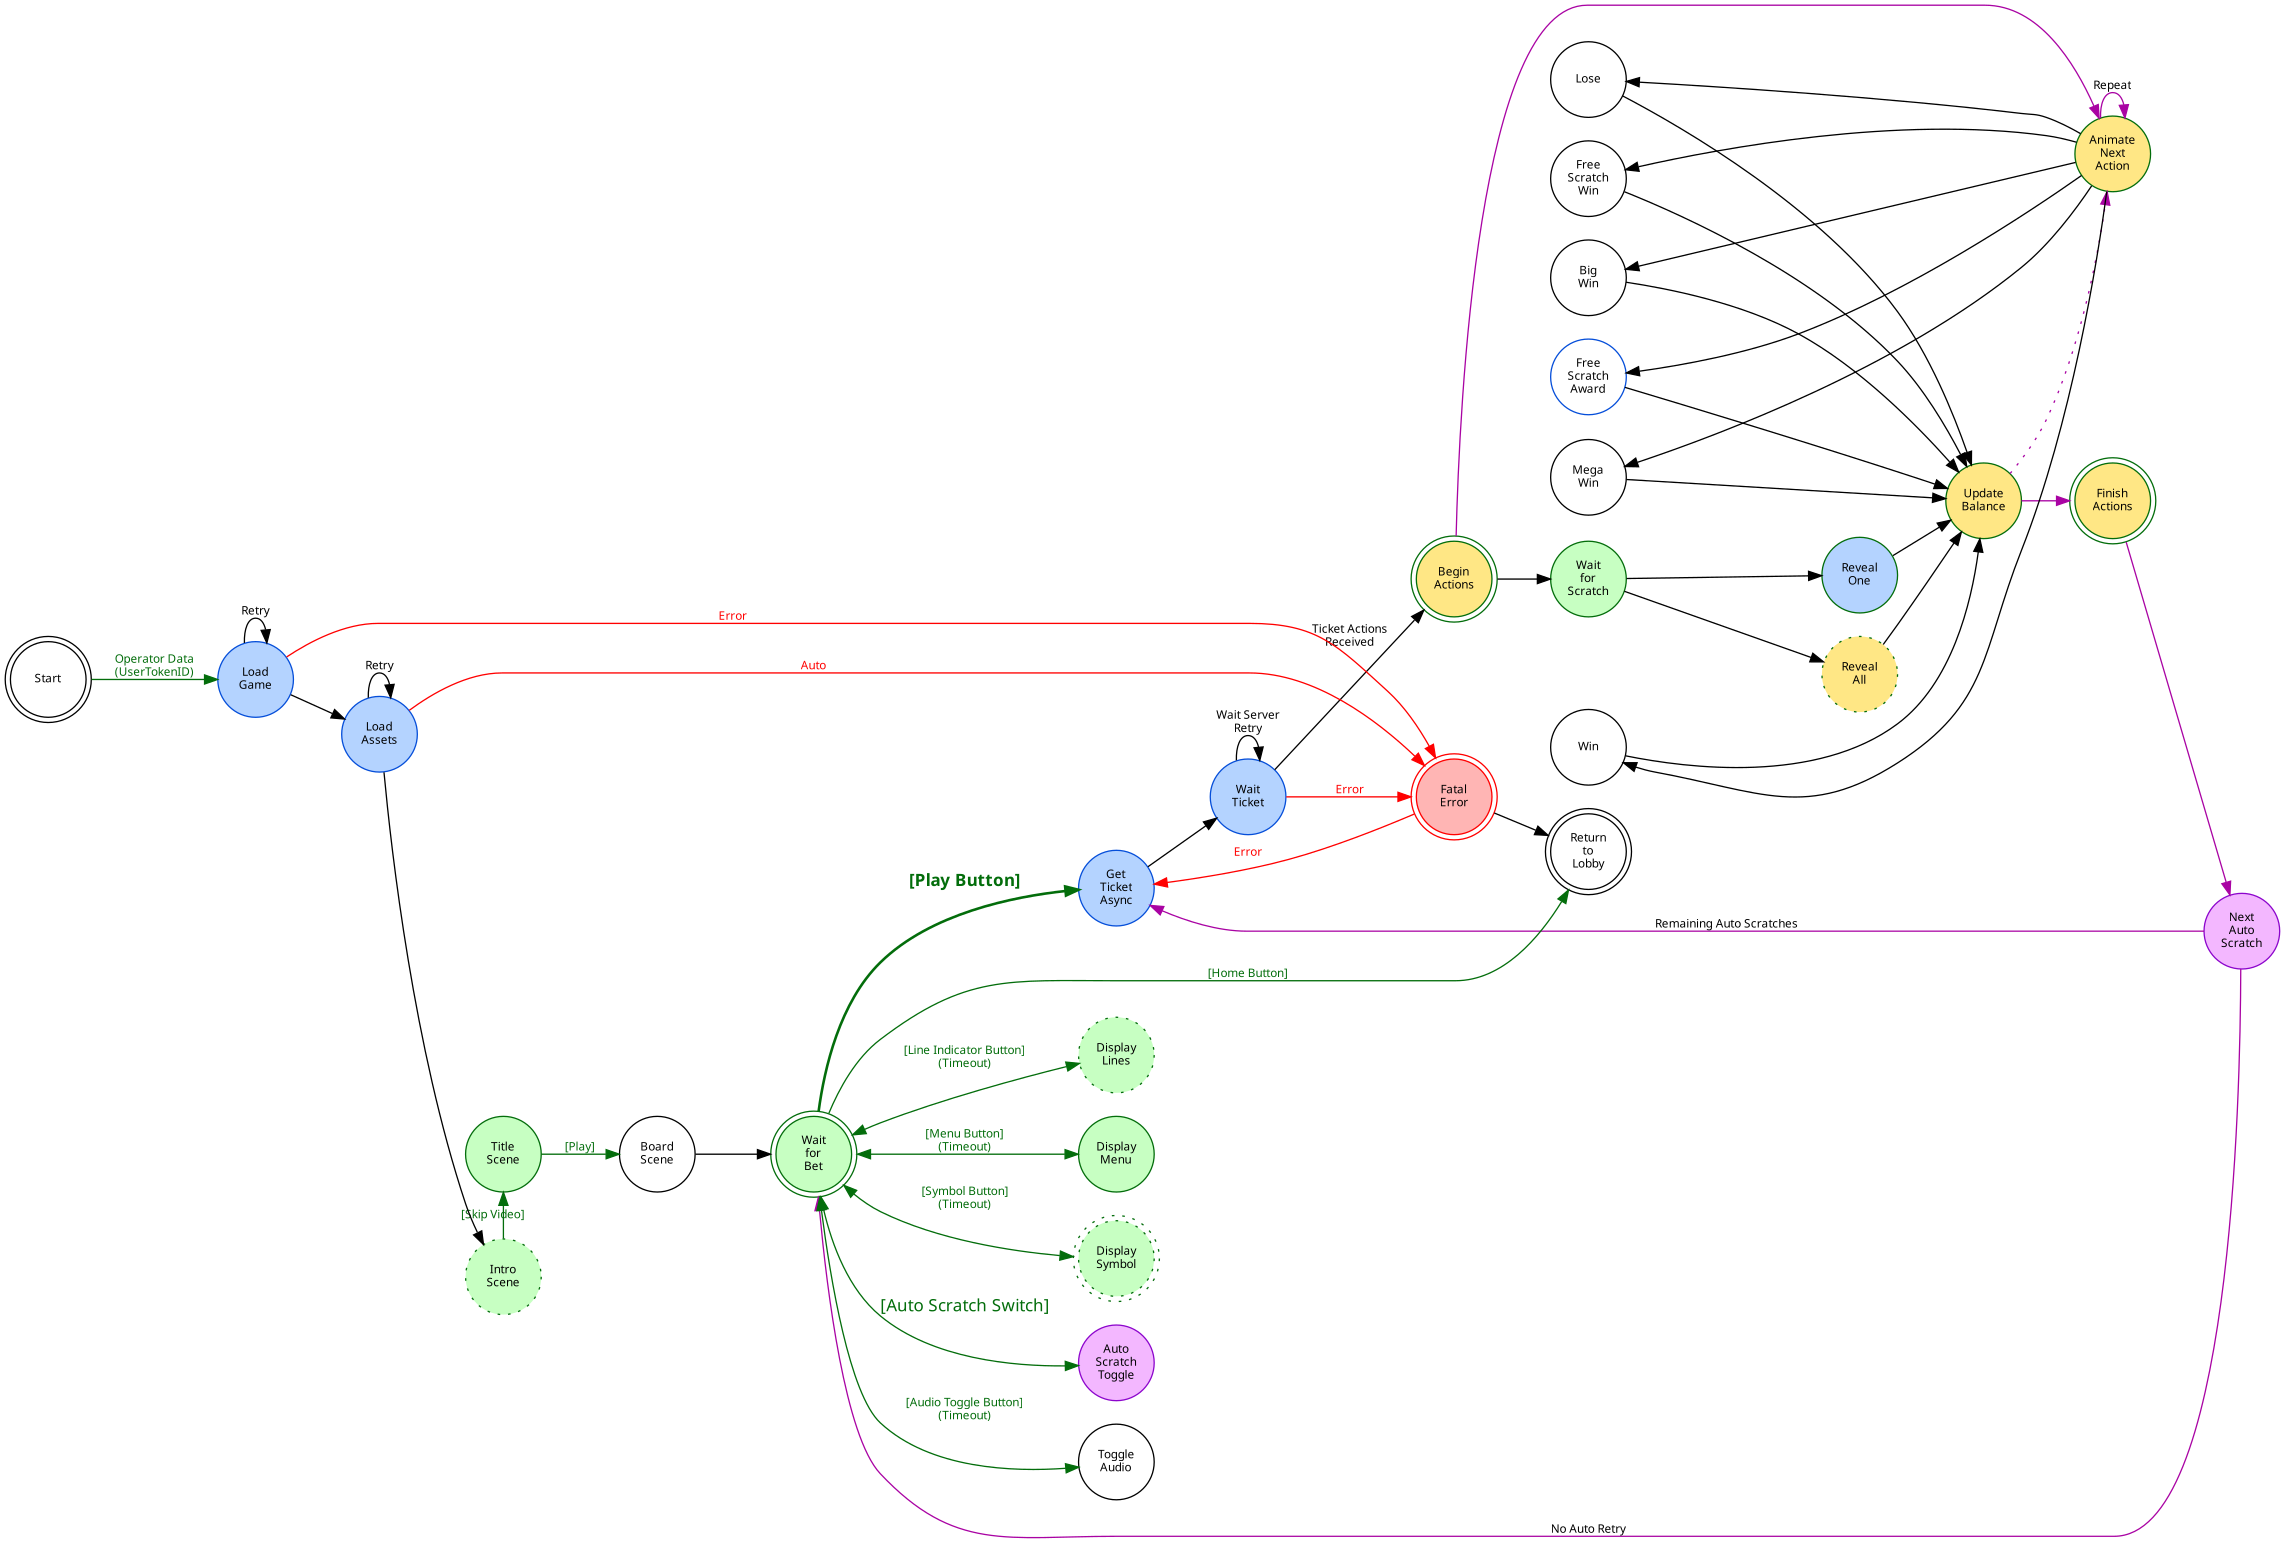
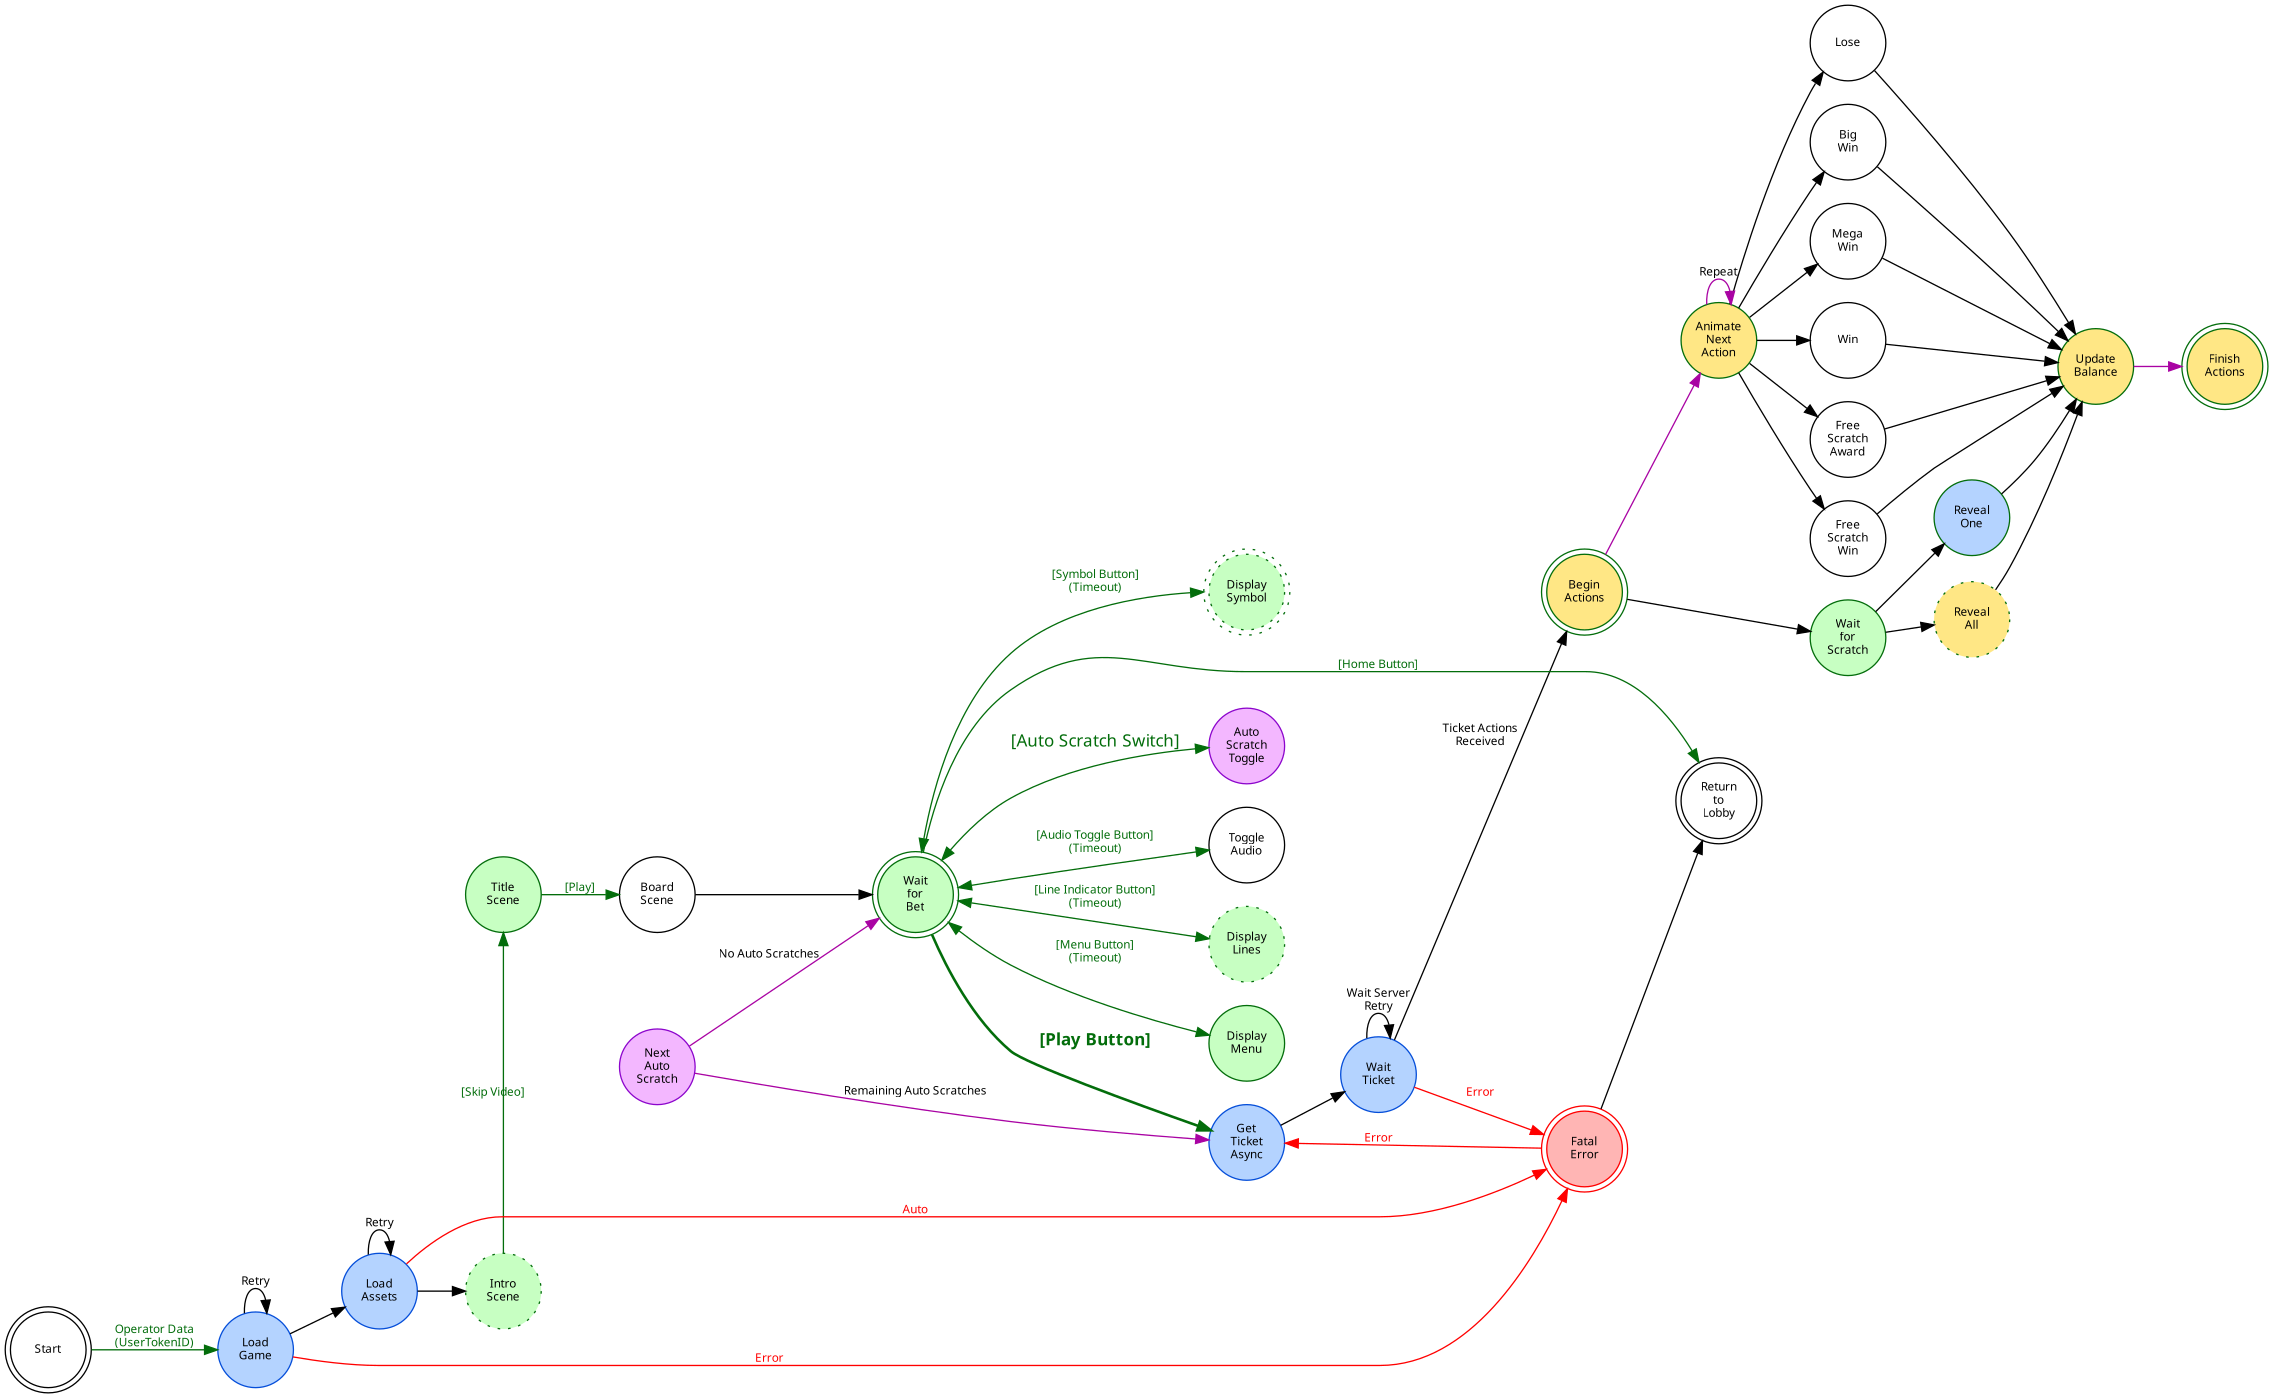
(2065, 373) -> none
(1588, 377) -> (1848, 440)
(2176, 712) -> none
(1588, 1530) -> (769, 955)
